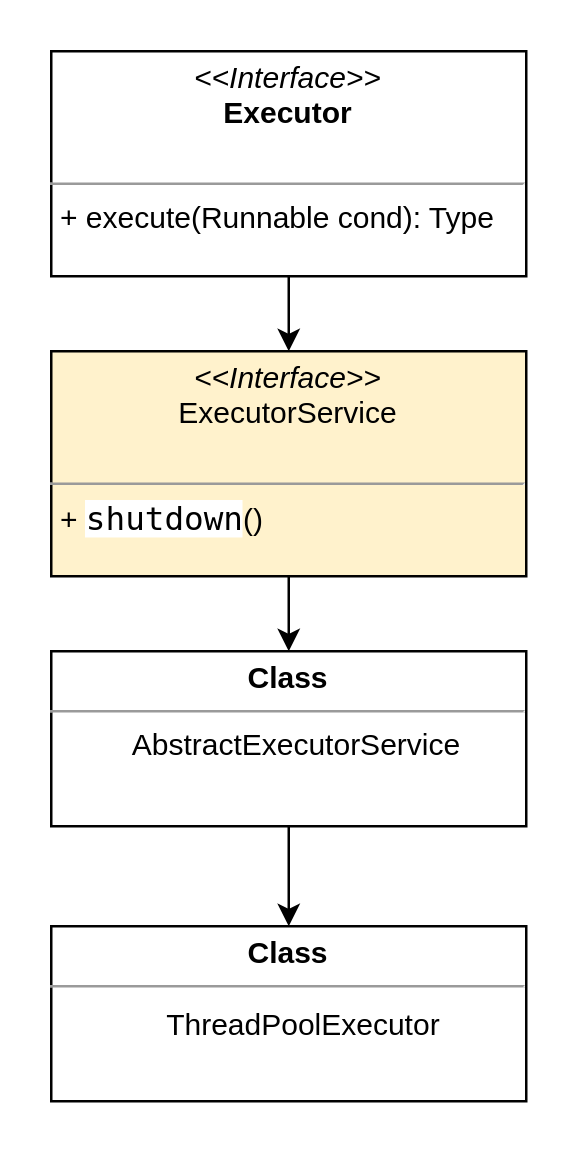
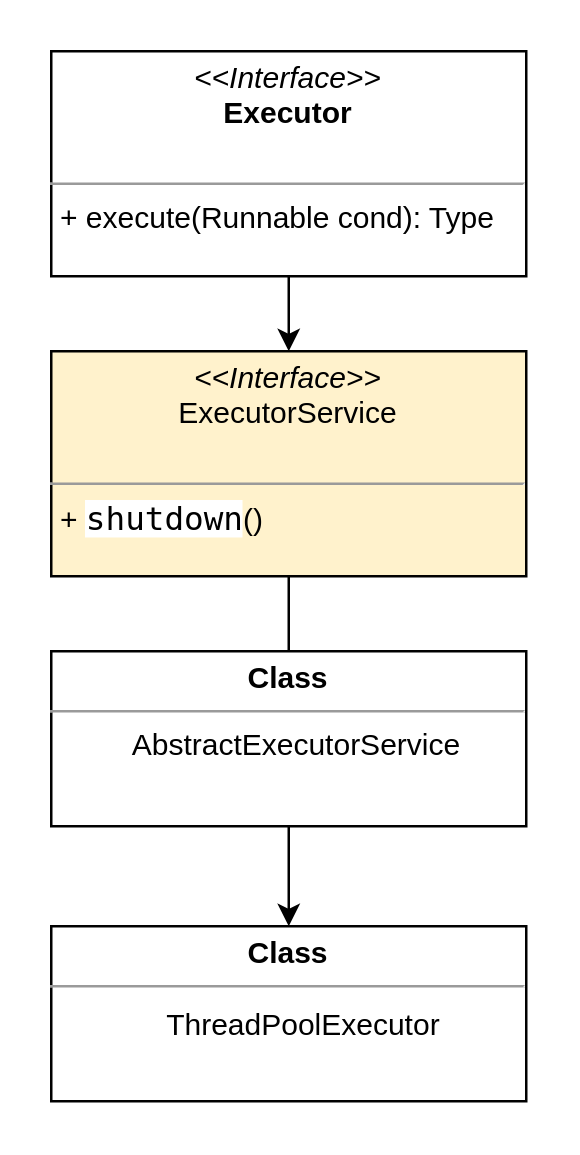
(289, 633) -> (289, 640)
